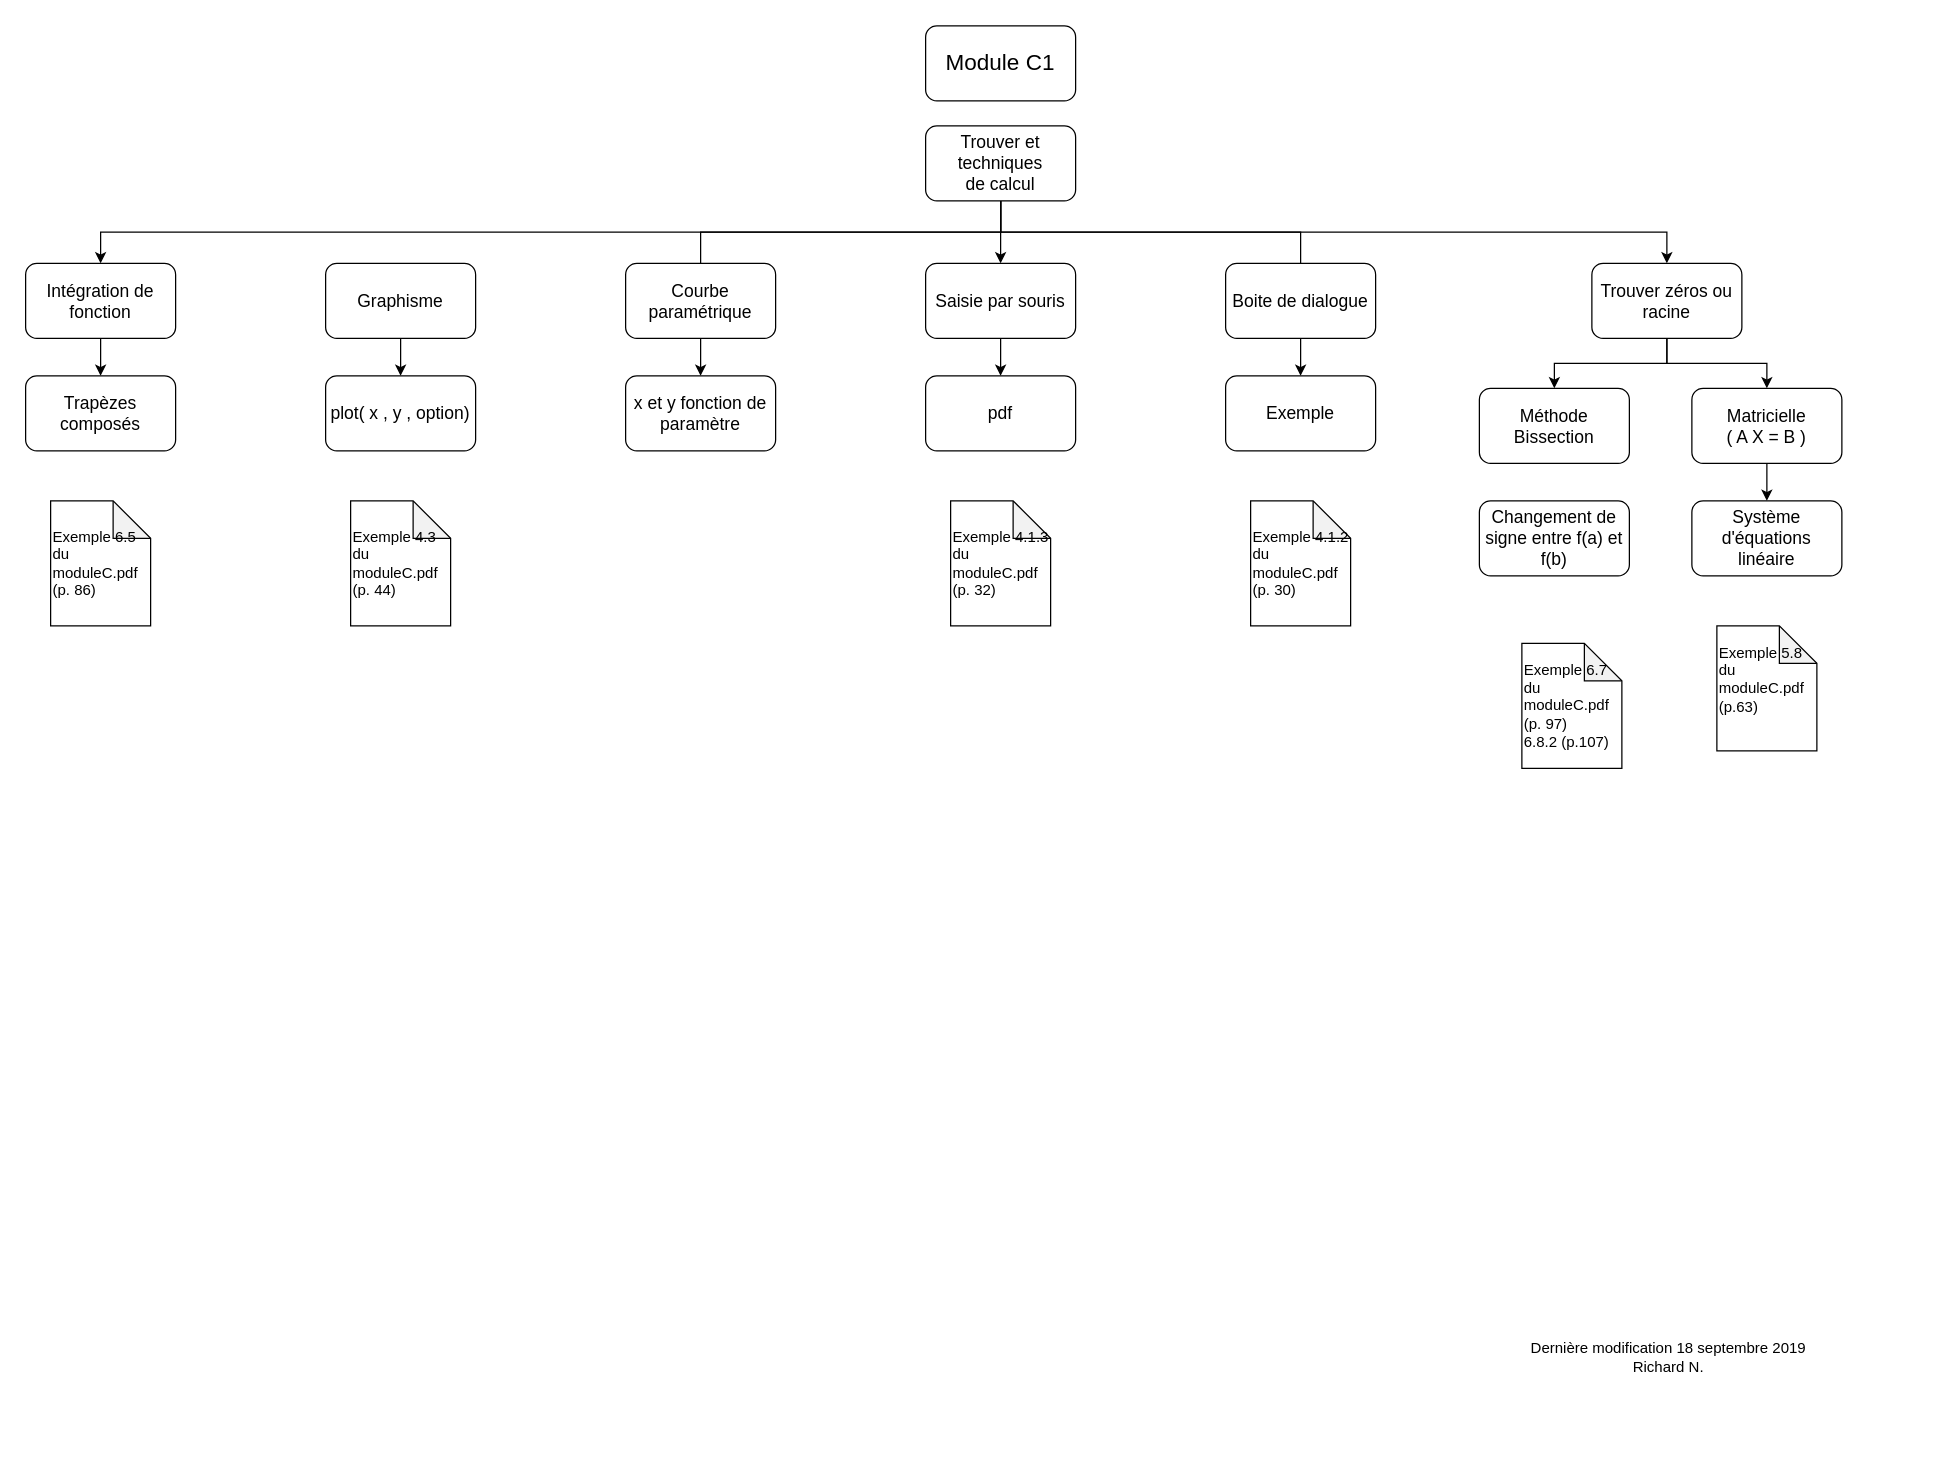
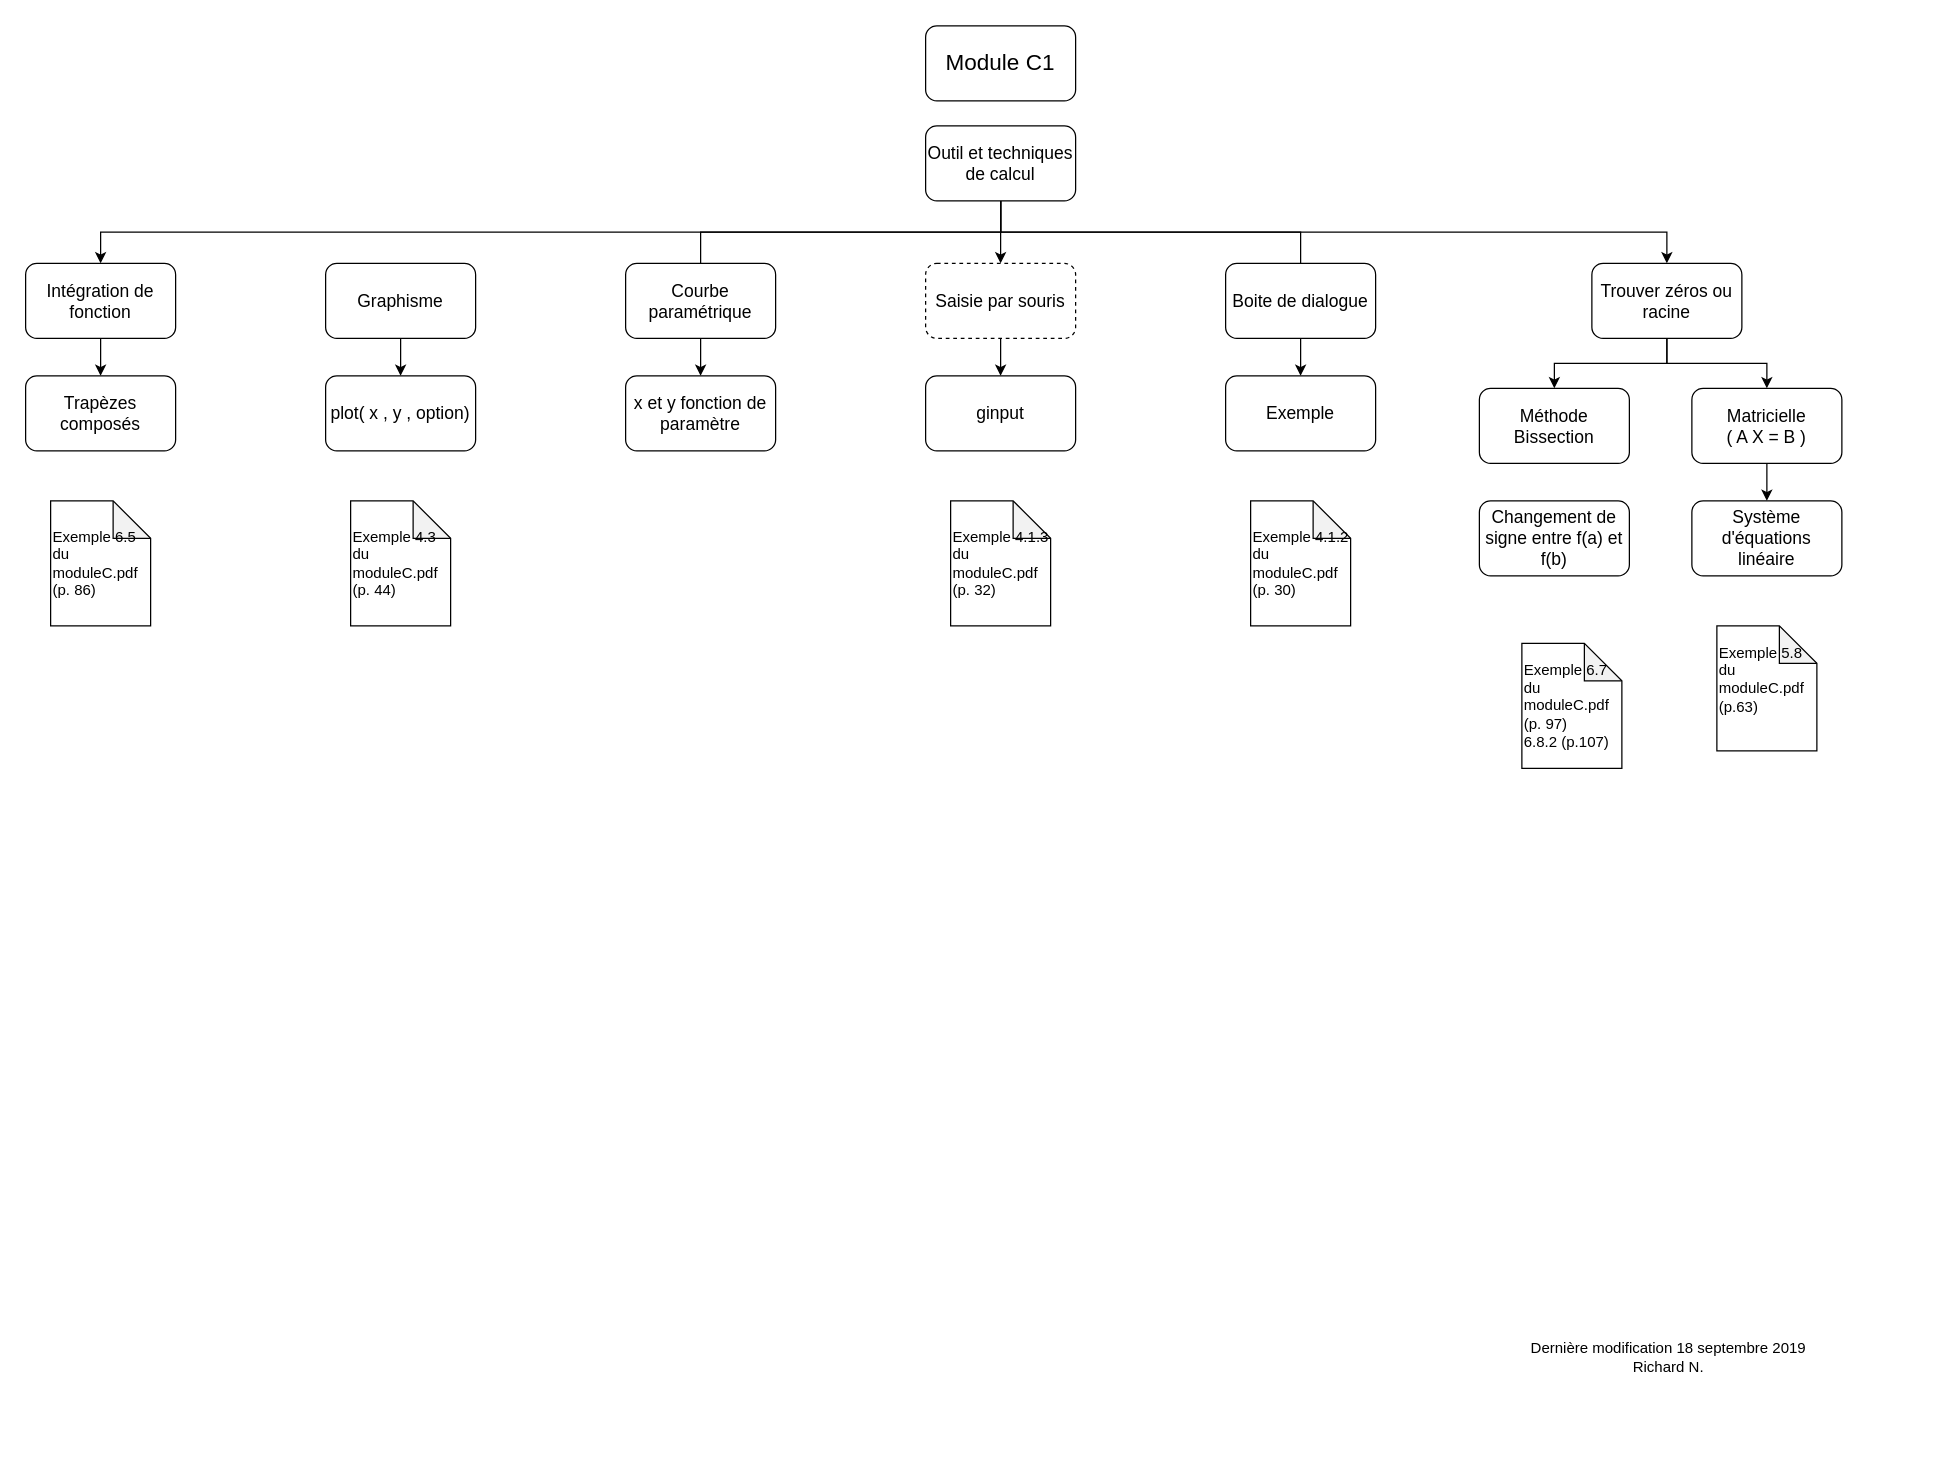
(1001, 163) -> (1001, 163)
(1001, 301) -> (1001, 301)
(1001, 413) -> (1001, 413)
